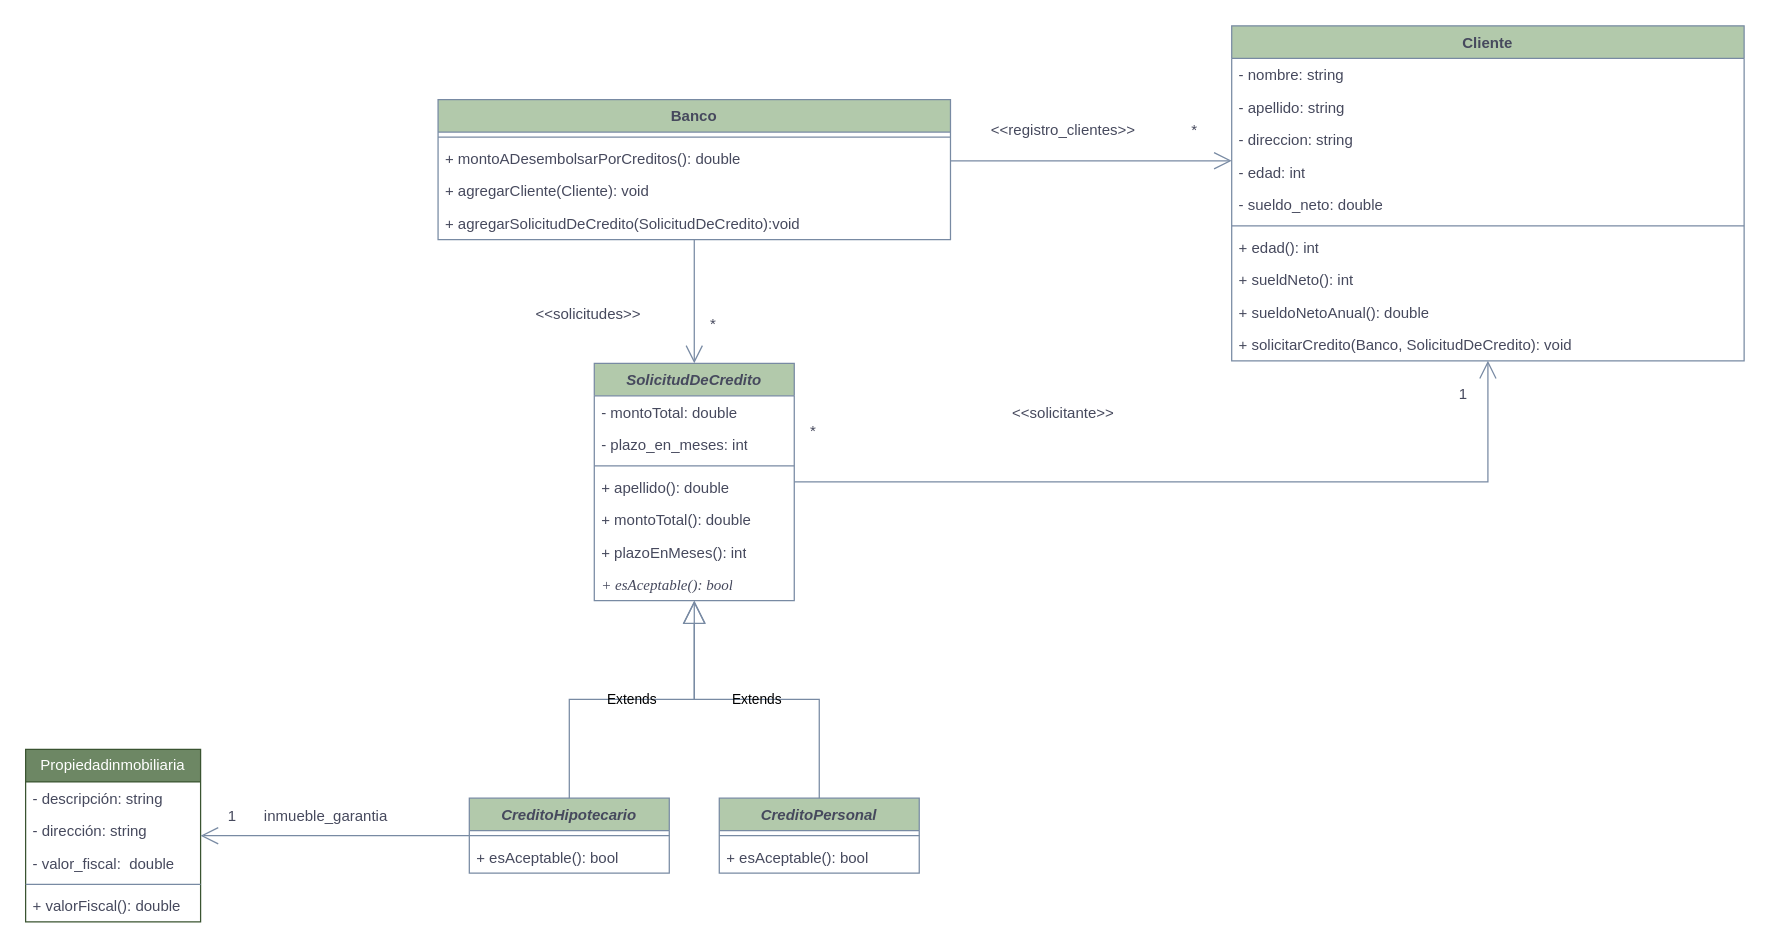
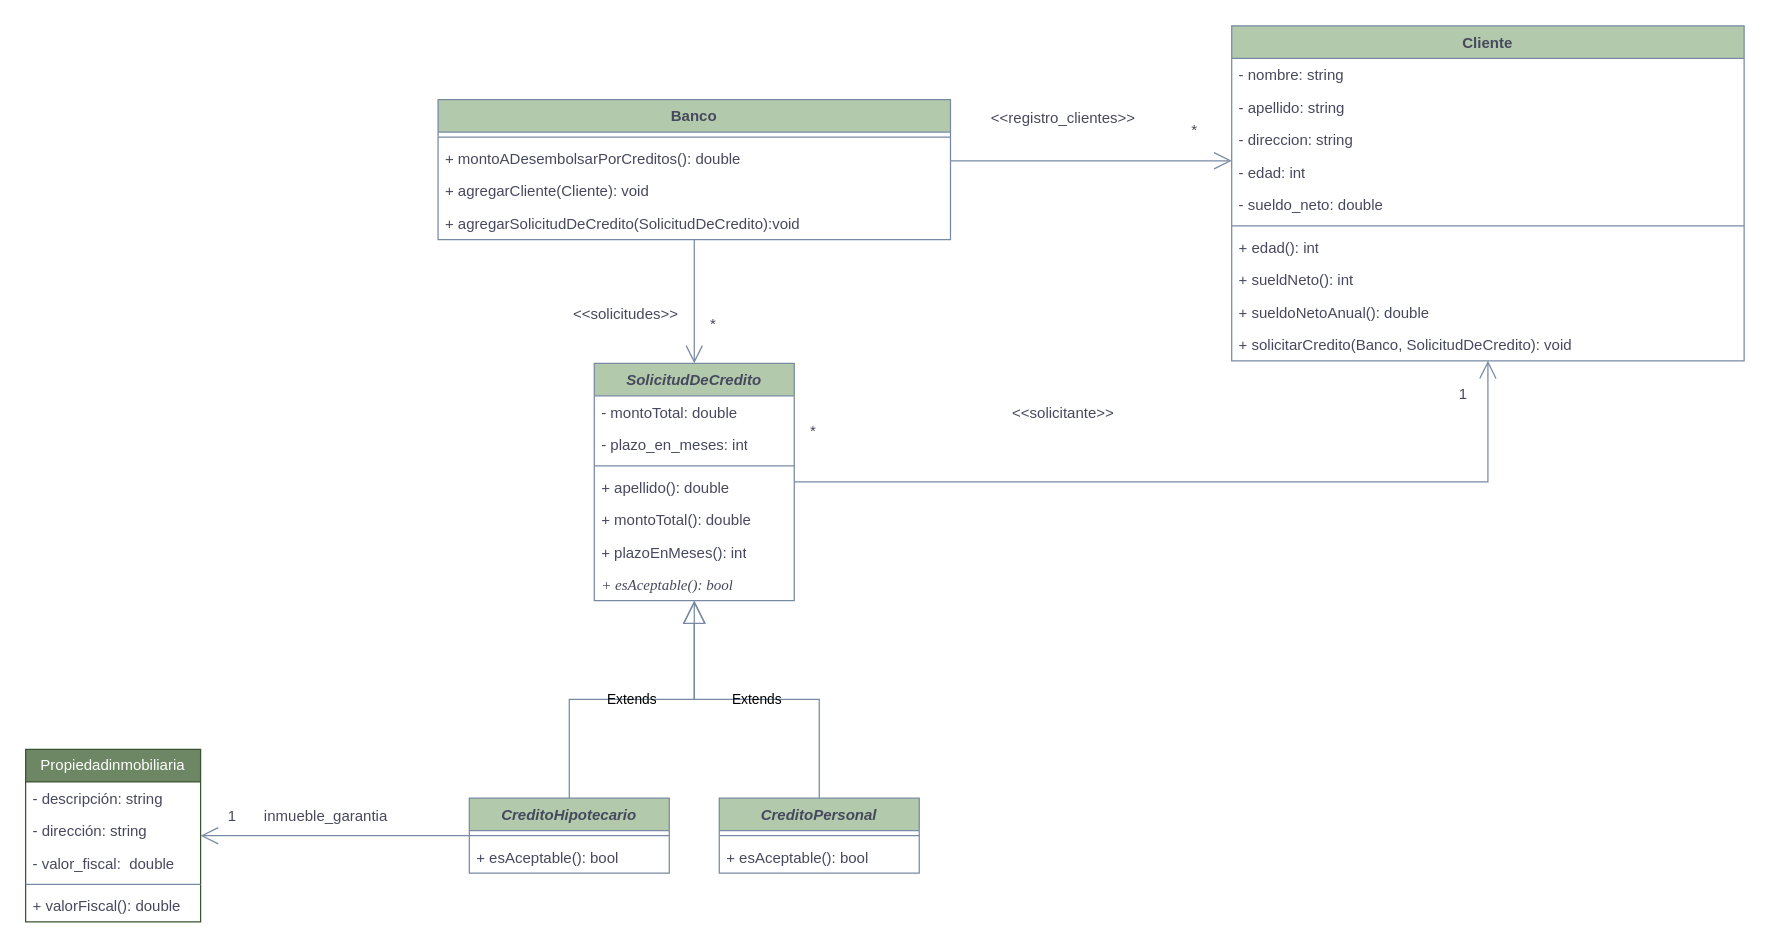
(1063, 131) -> (1063, 118)
(588, 314) -> (626, 314)
